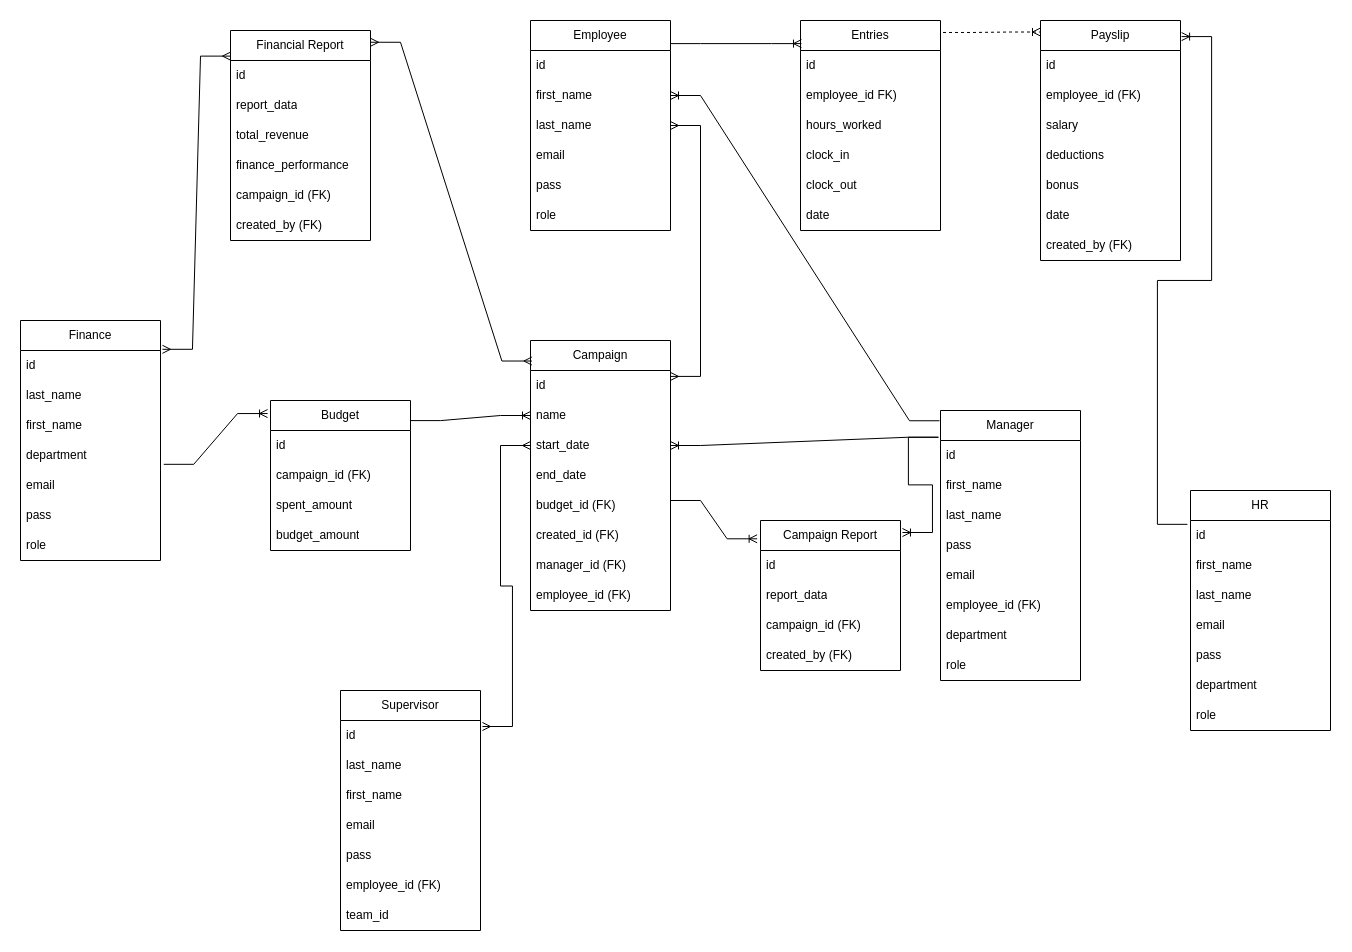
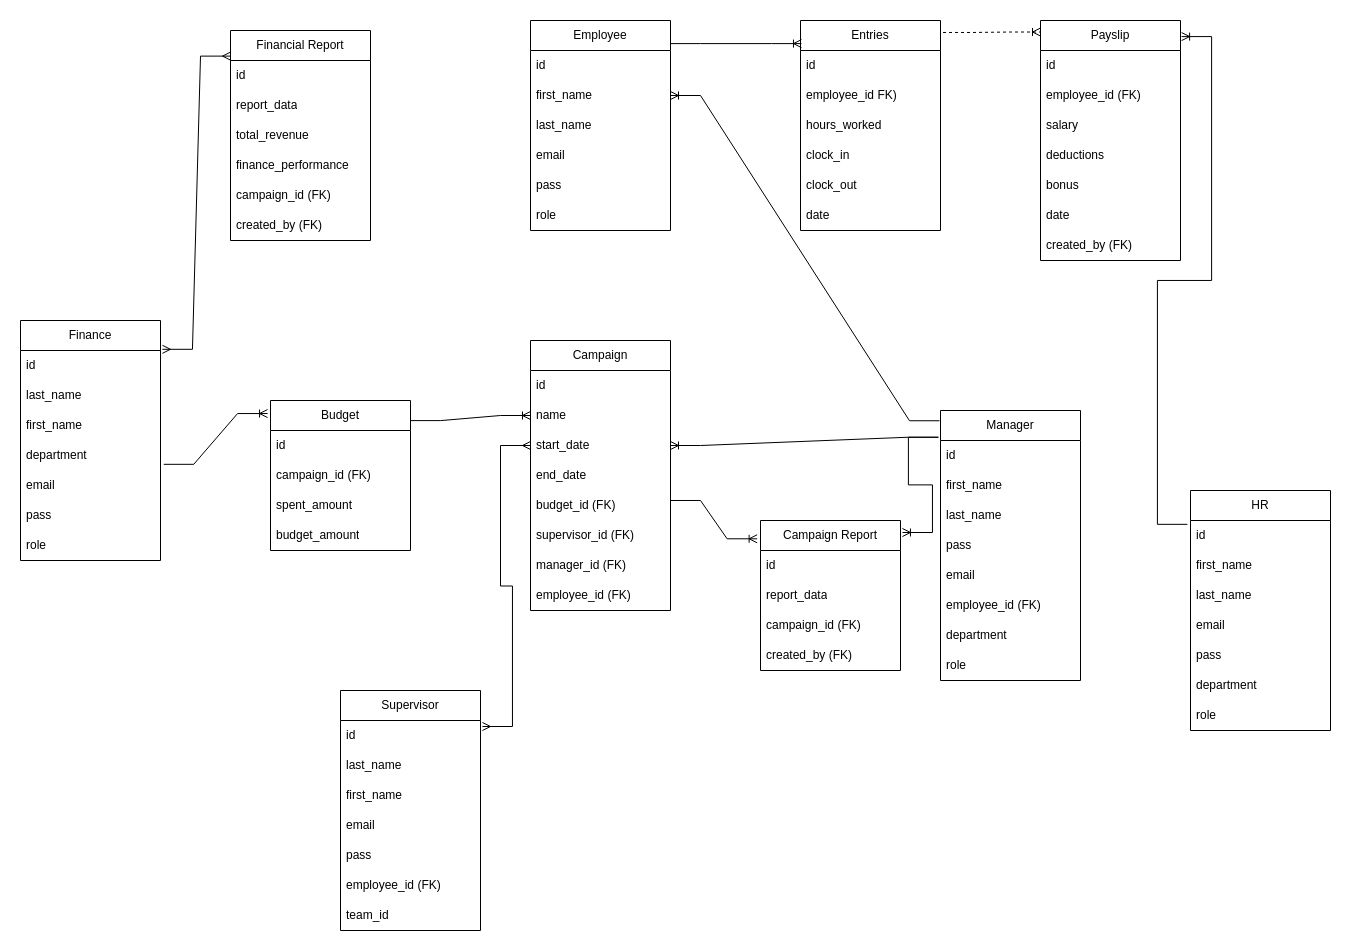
(451, 201) -> none
(701, 251) -> none
(584, 536) -> (592, 536)
